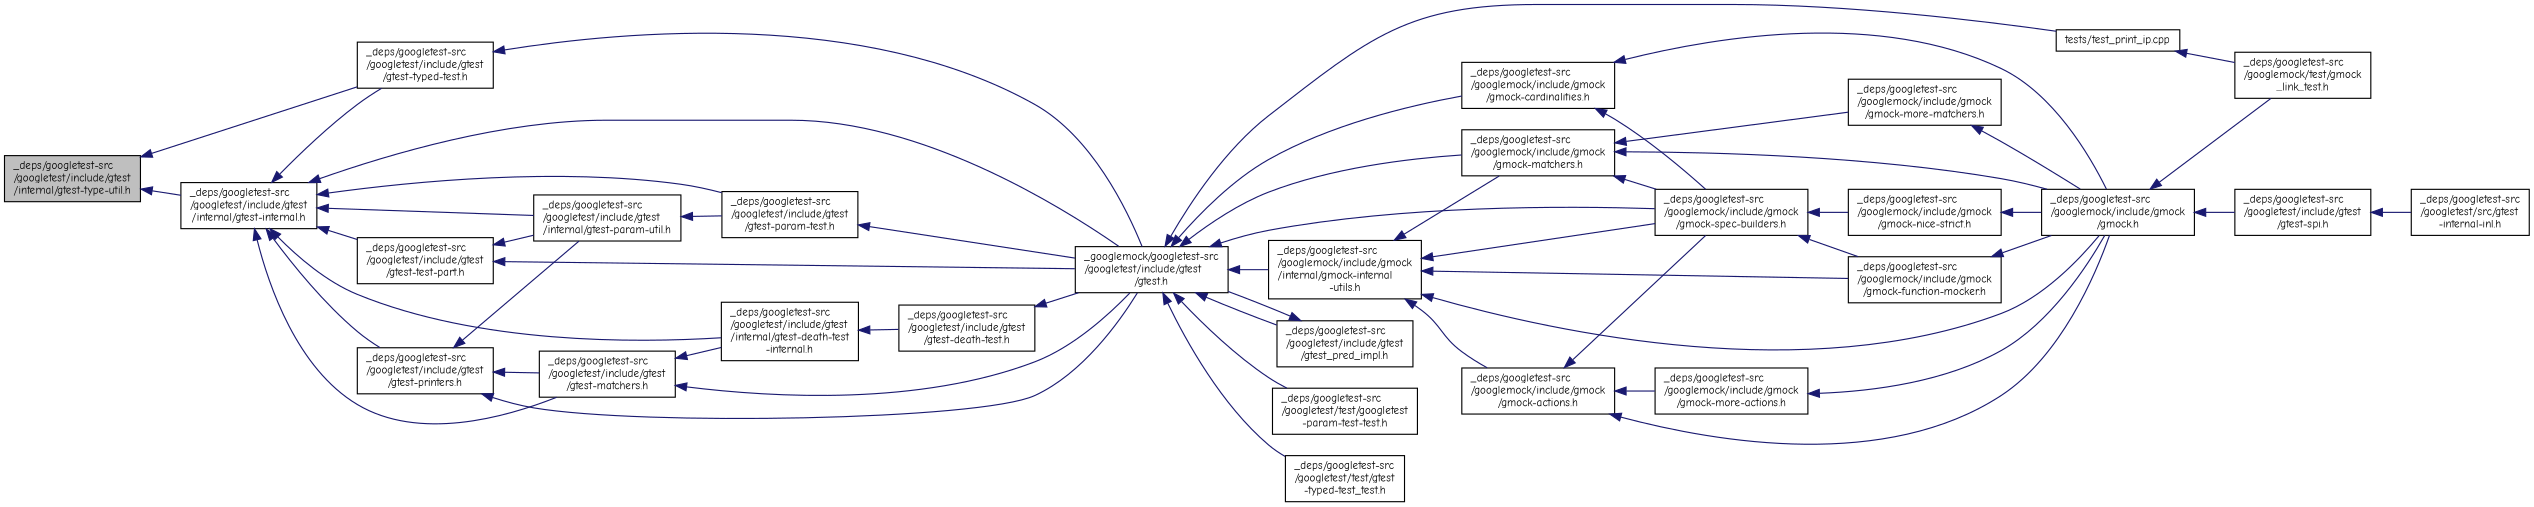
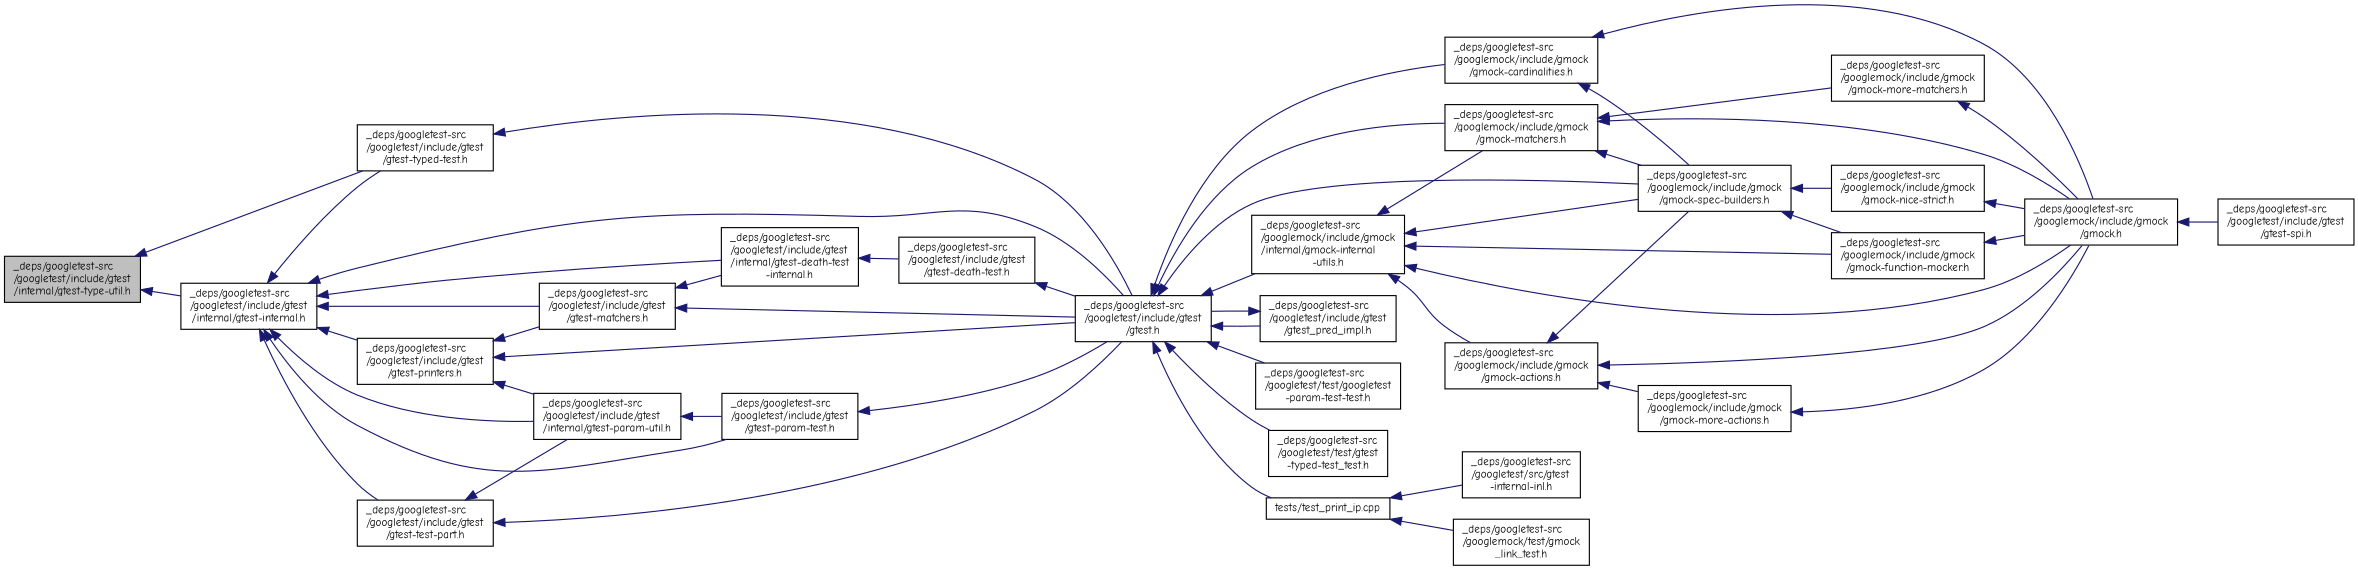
(2215, 140) -> none
(2397, 212) -> (1432, 490)
(1152, 270) -> (1143, 319)
